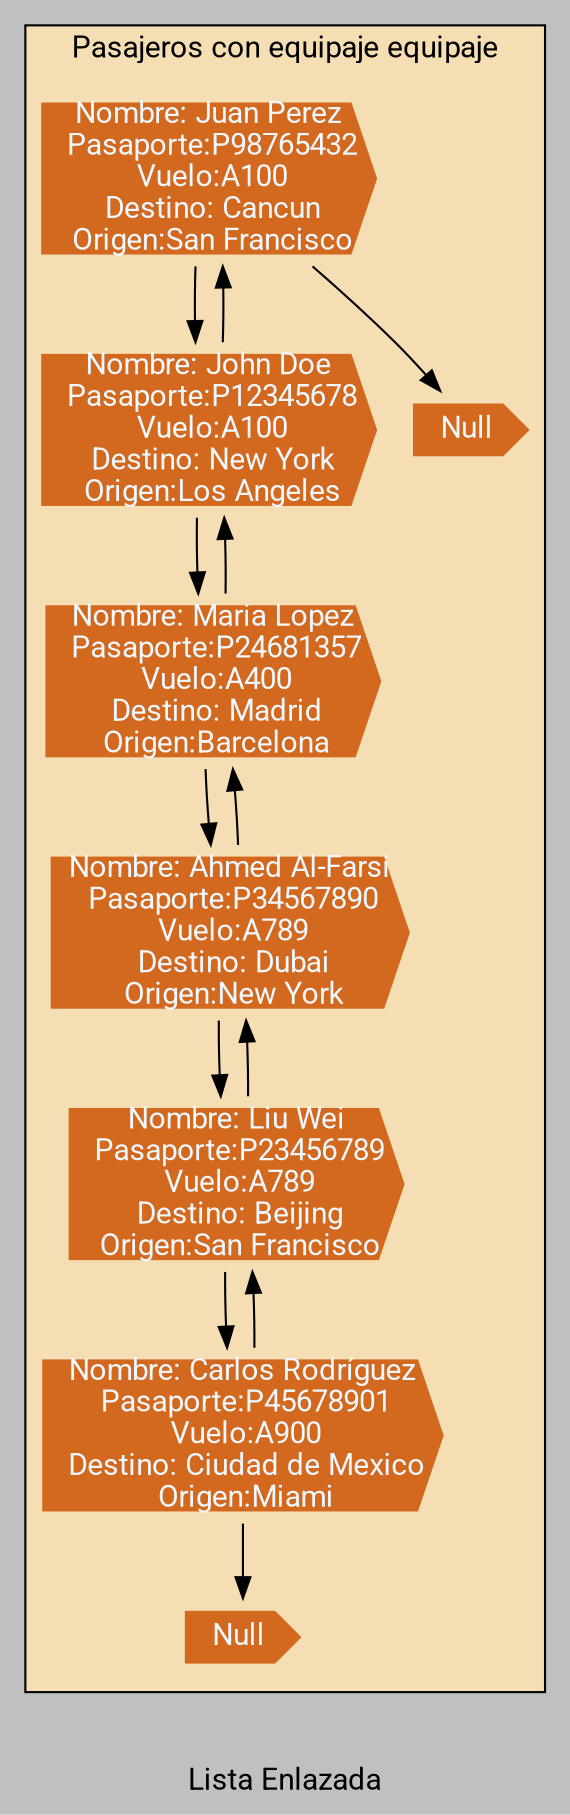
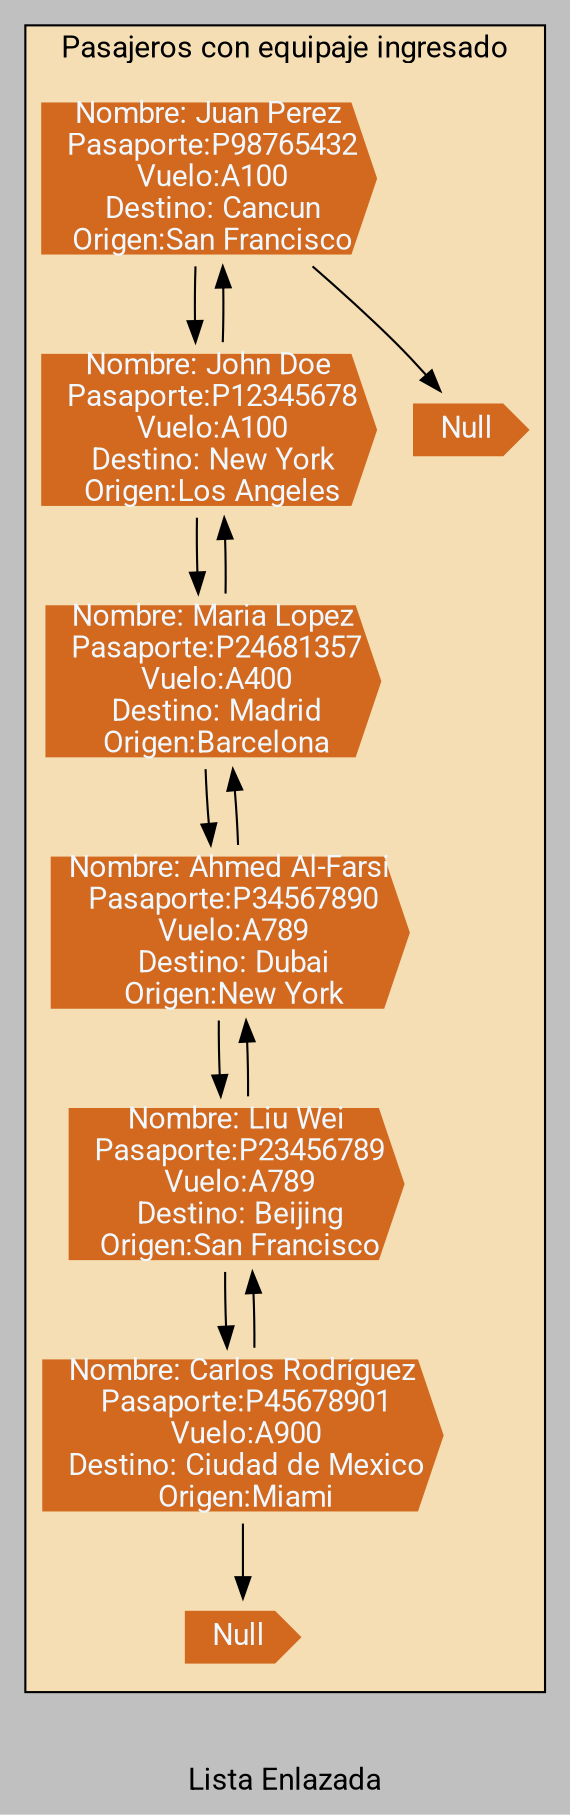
(285, 50) -> (285, 50)
